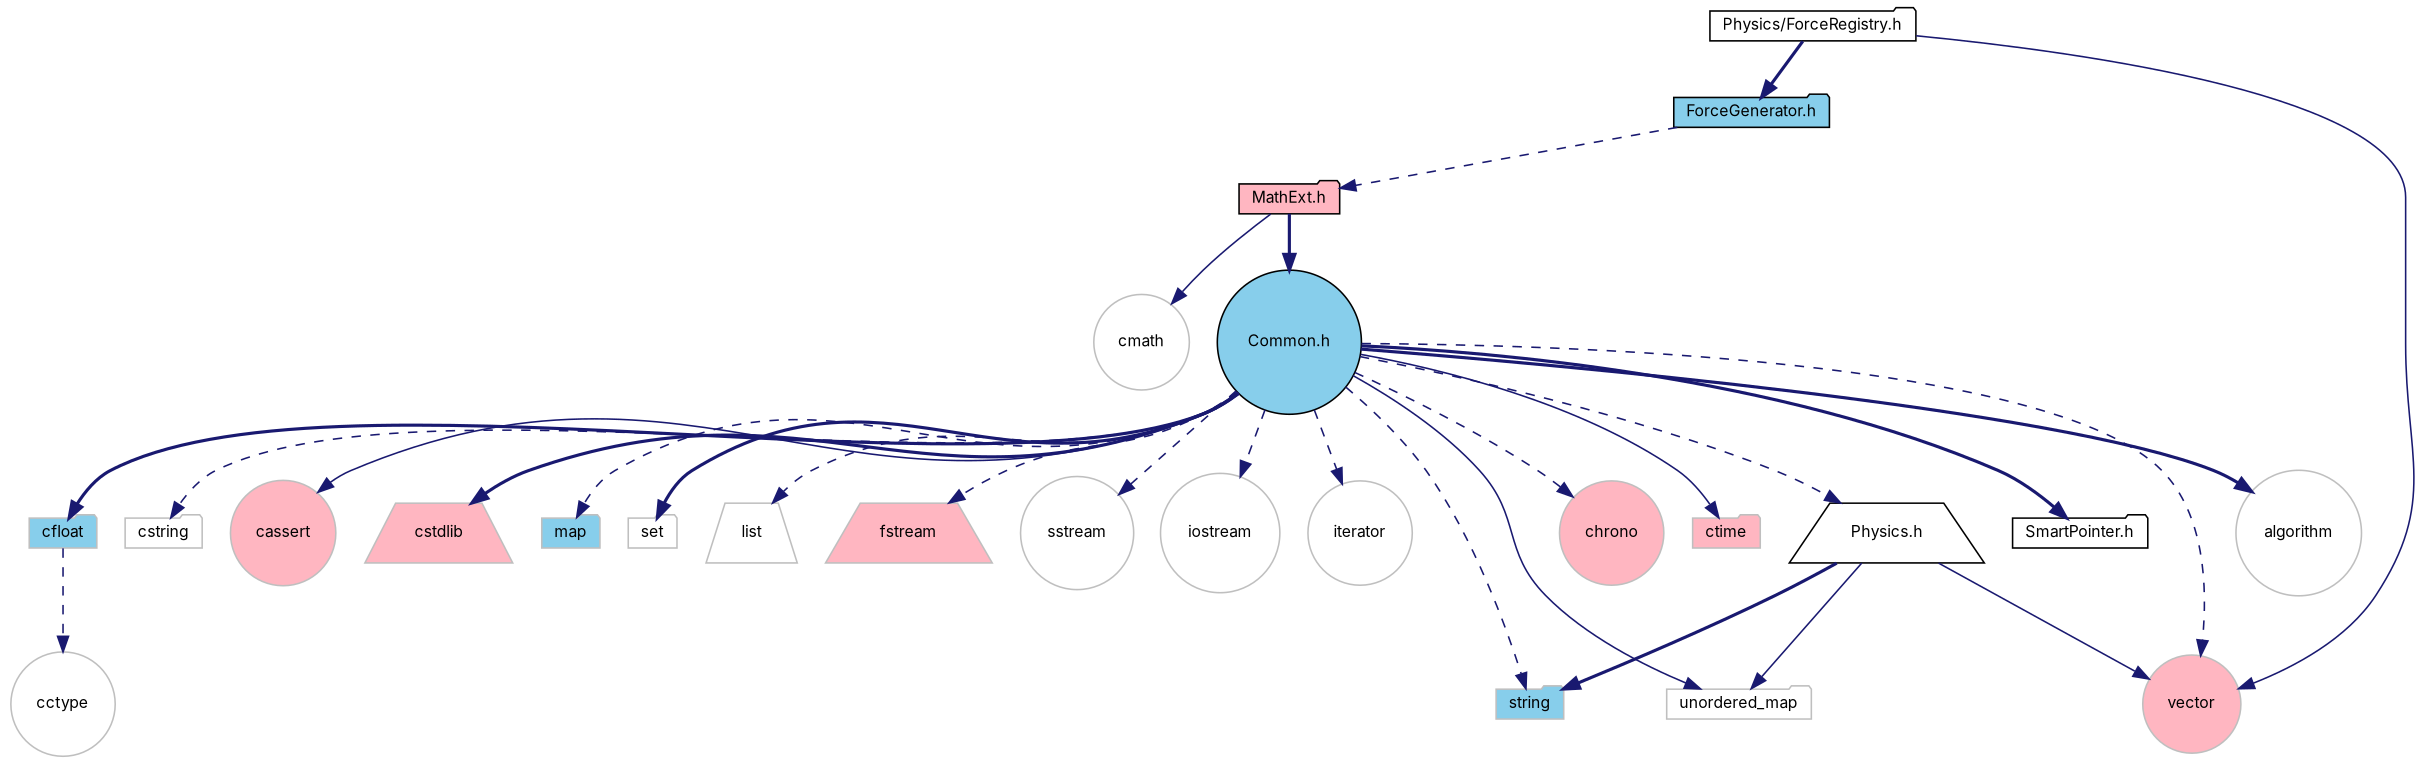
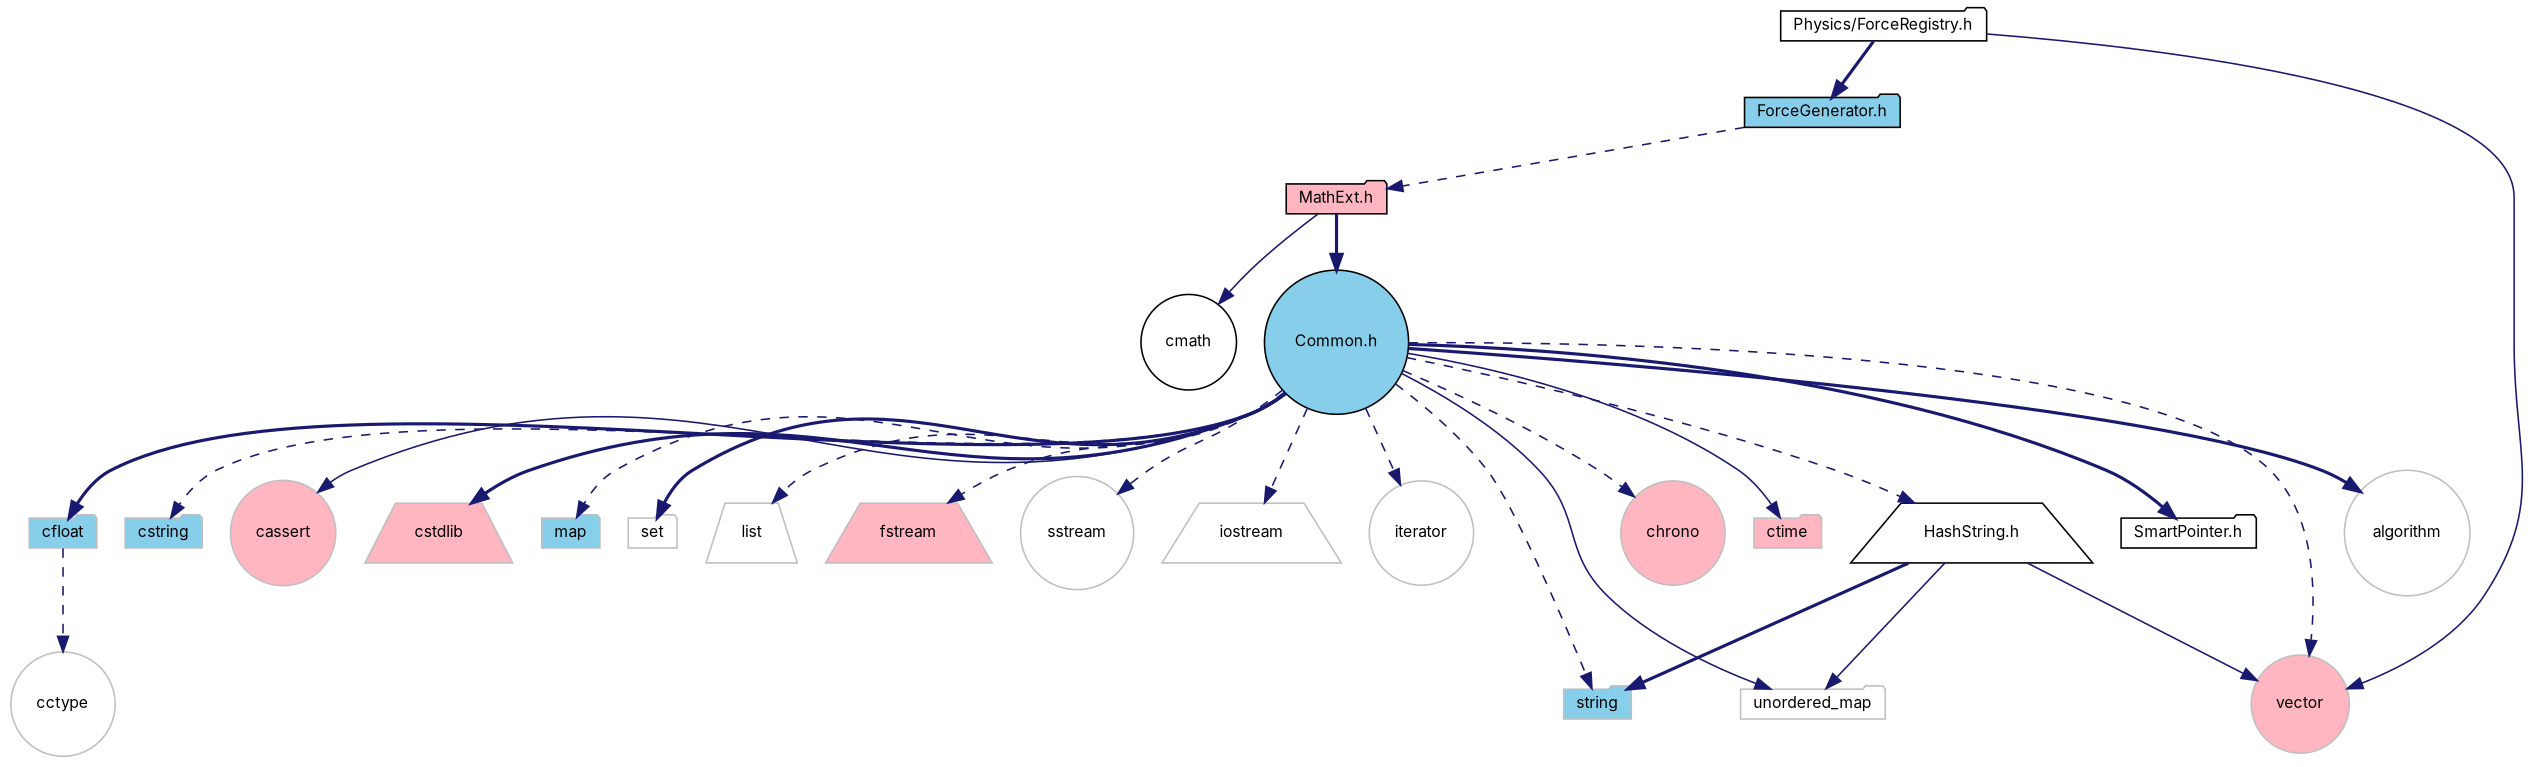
(1142, 342) -> (1189, 342)
(164, 533) -> (164, 533)
(1220, 533) -> (1252, 533)
(1887, 533) -> (1972, 533)
